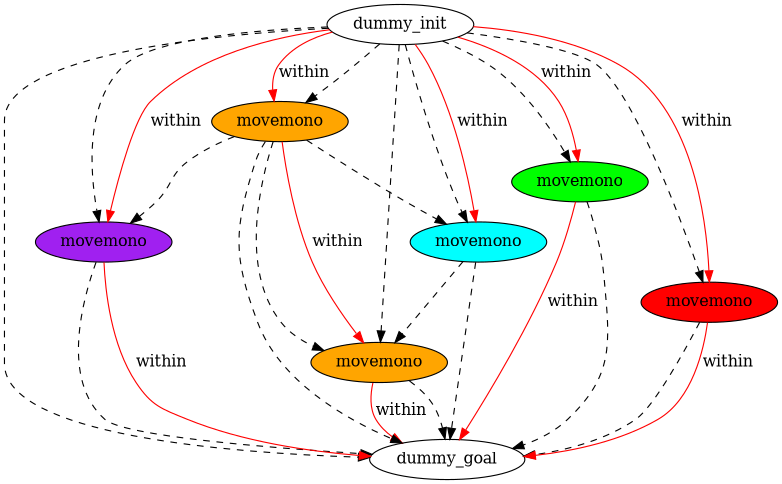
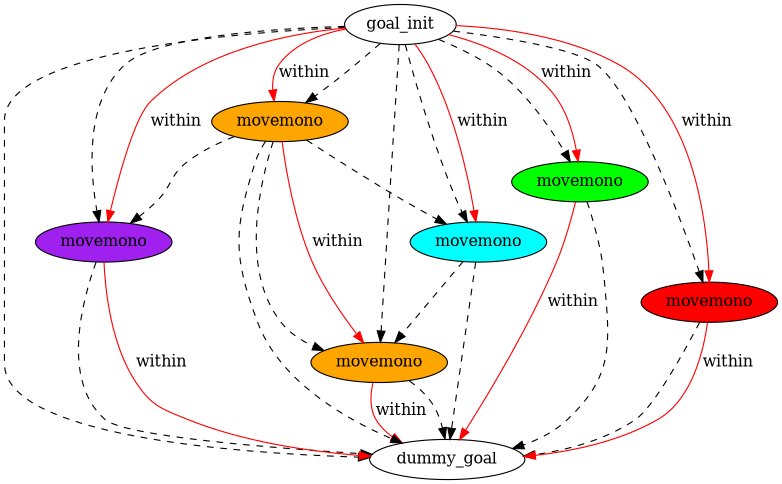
(400, 25) -> (400, 25)
